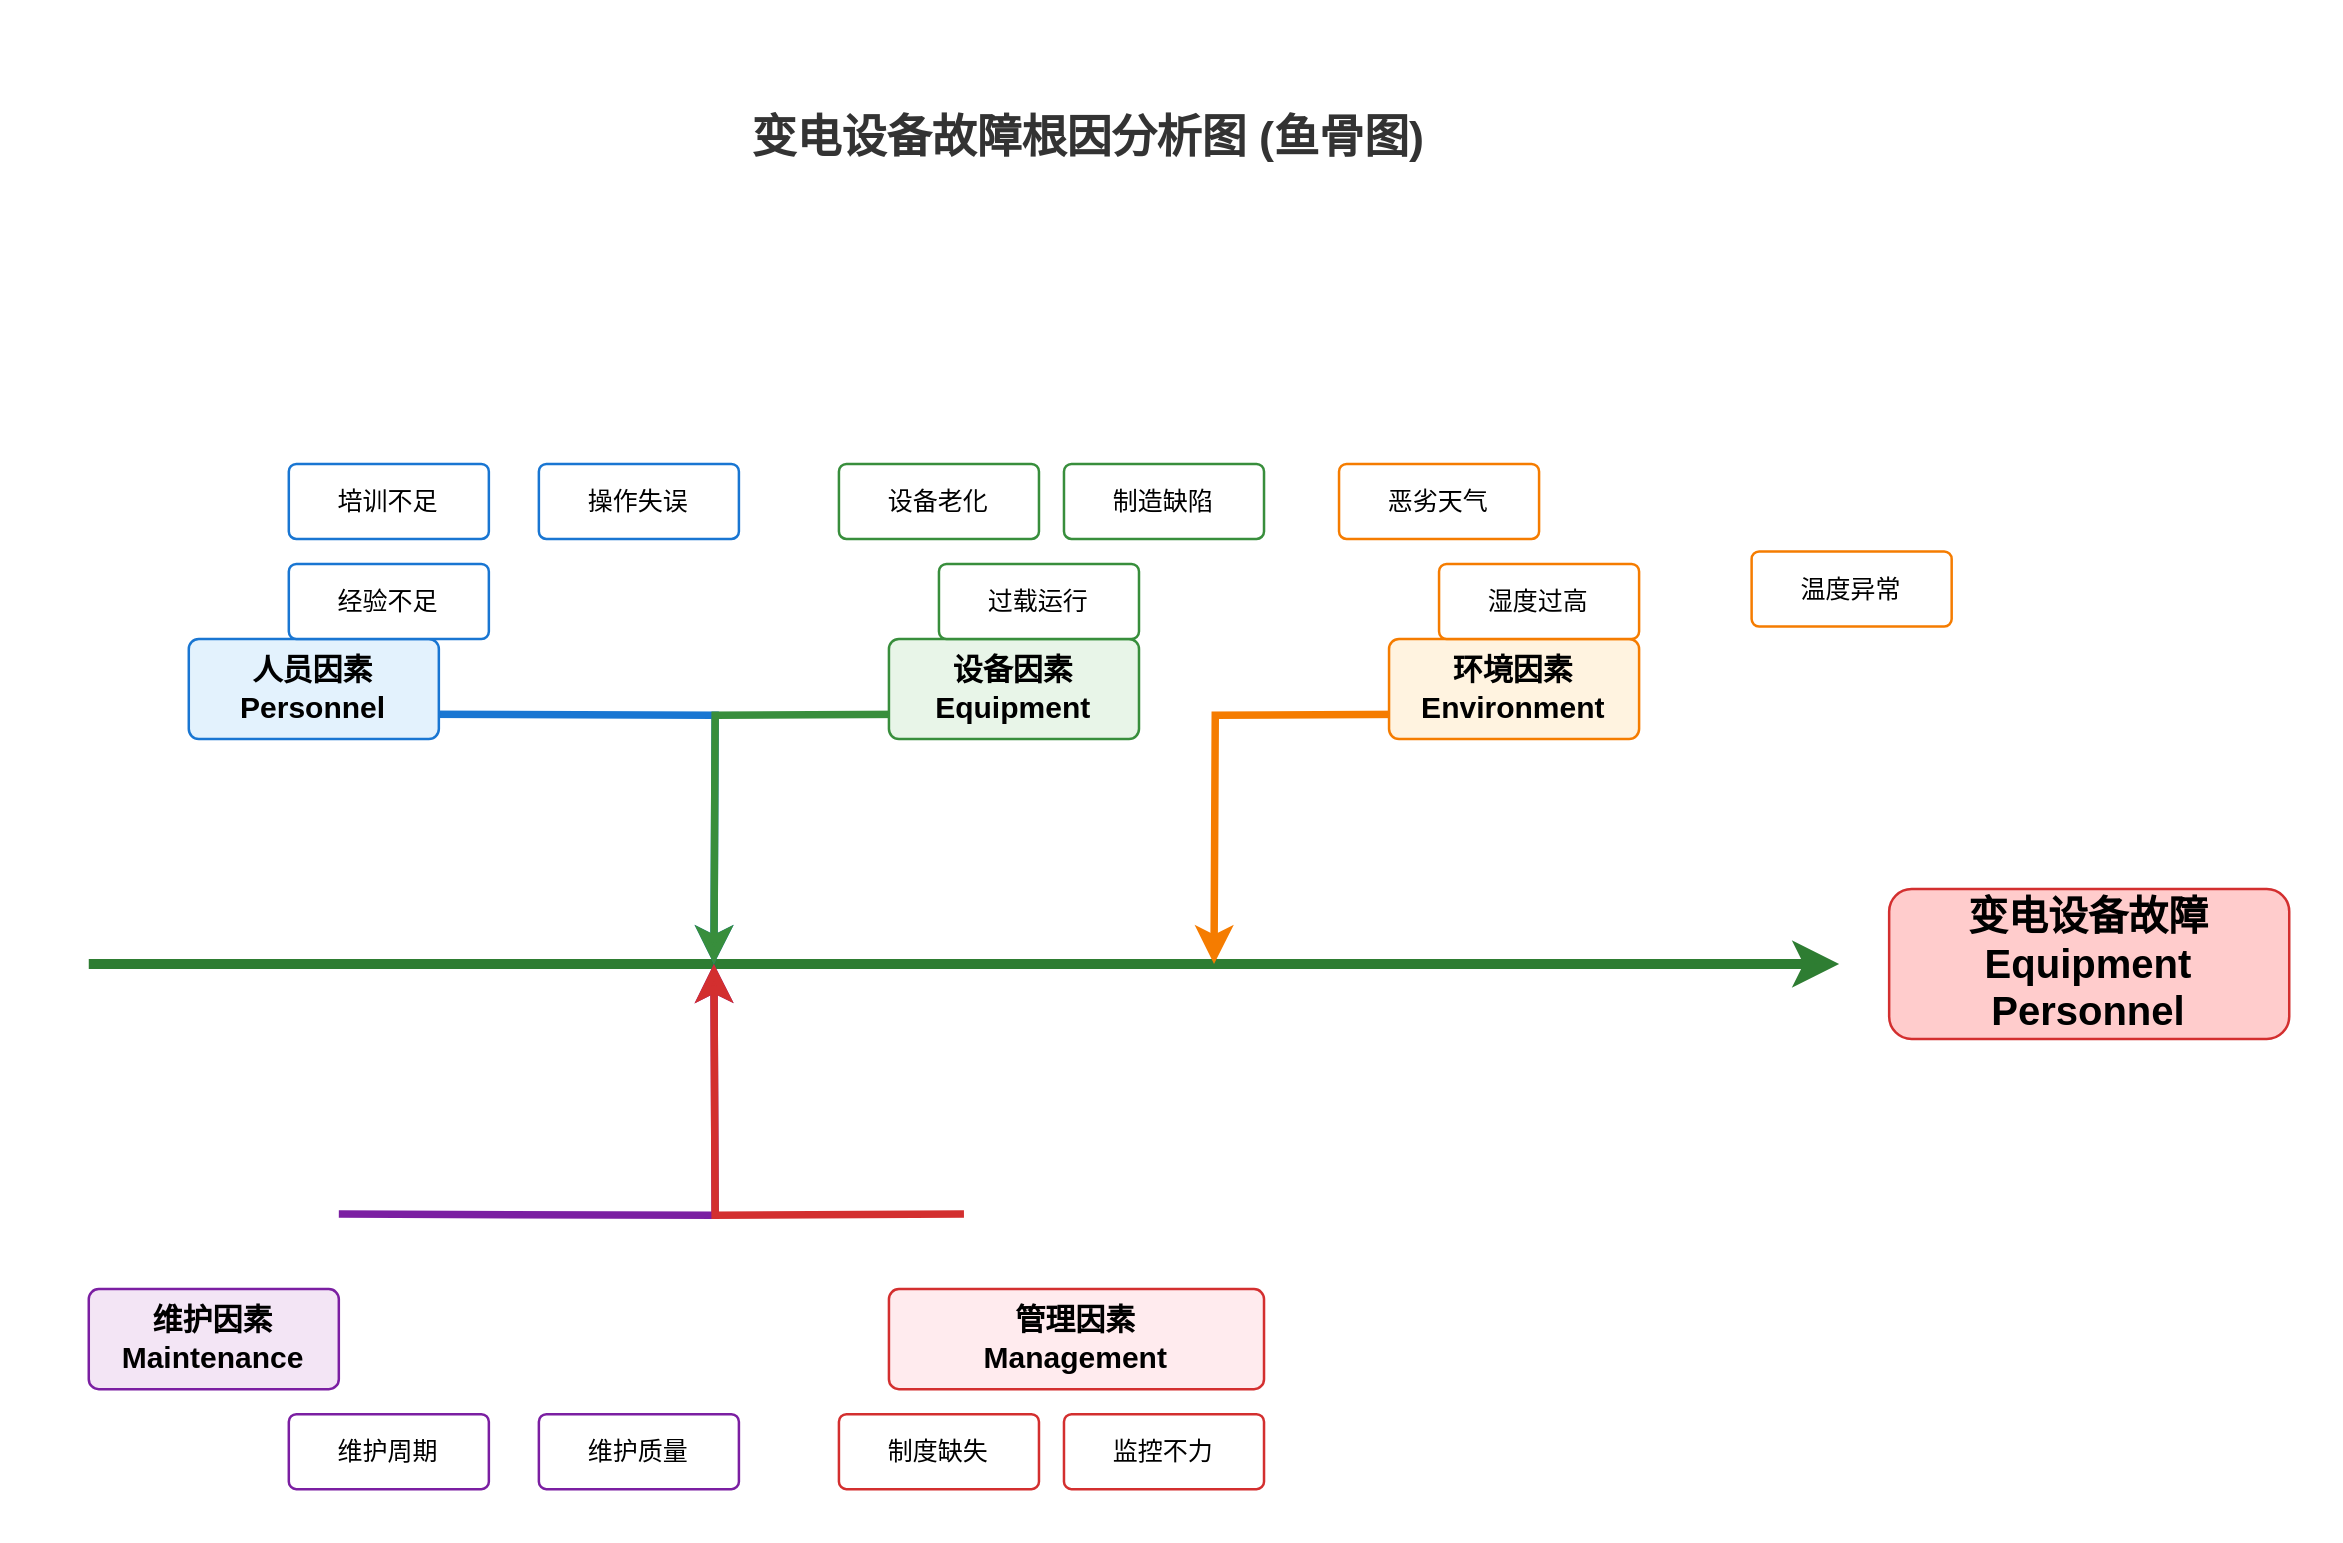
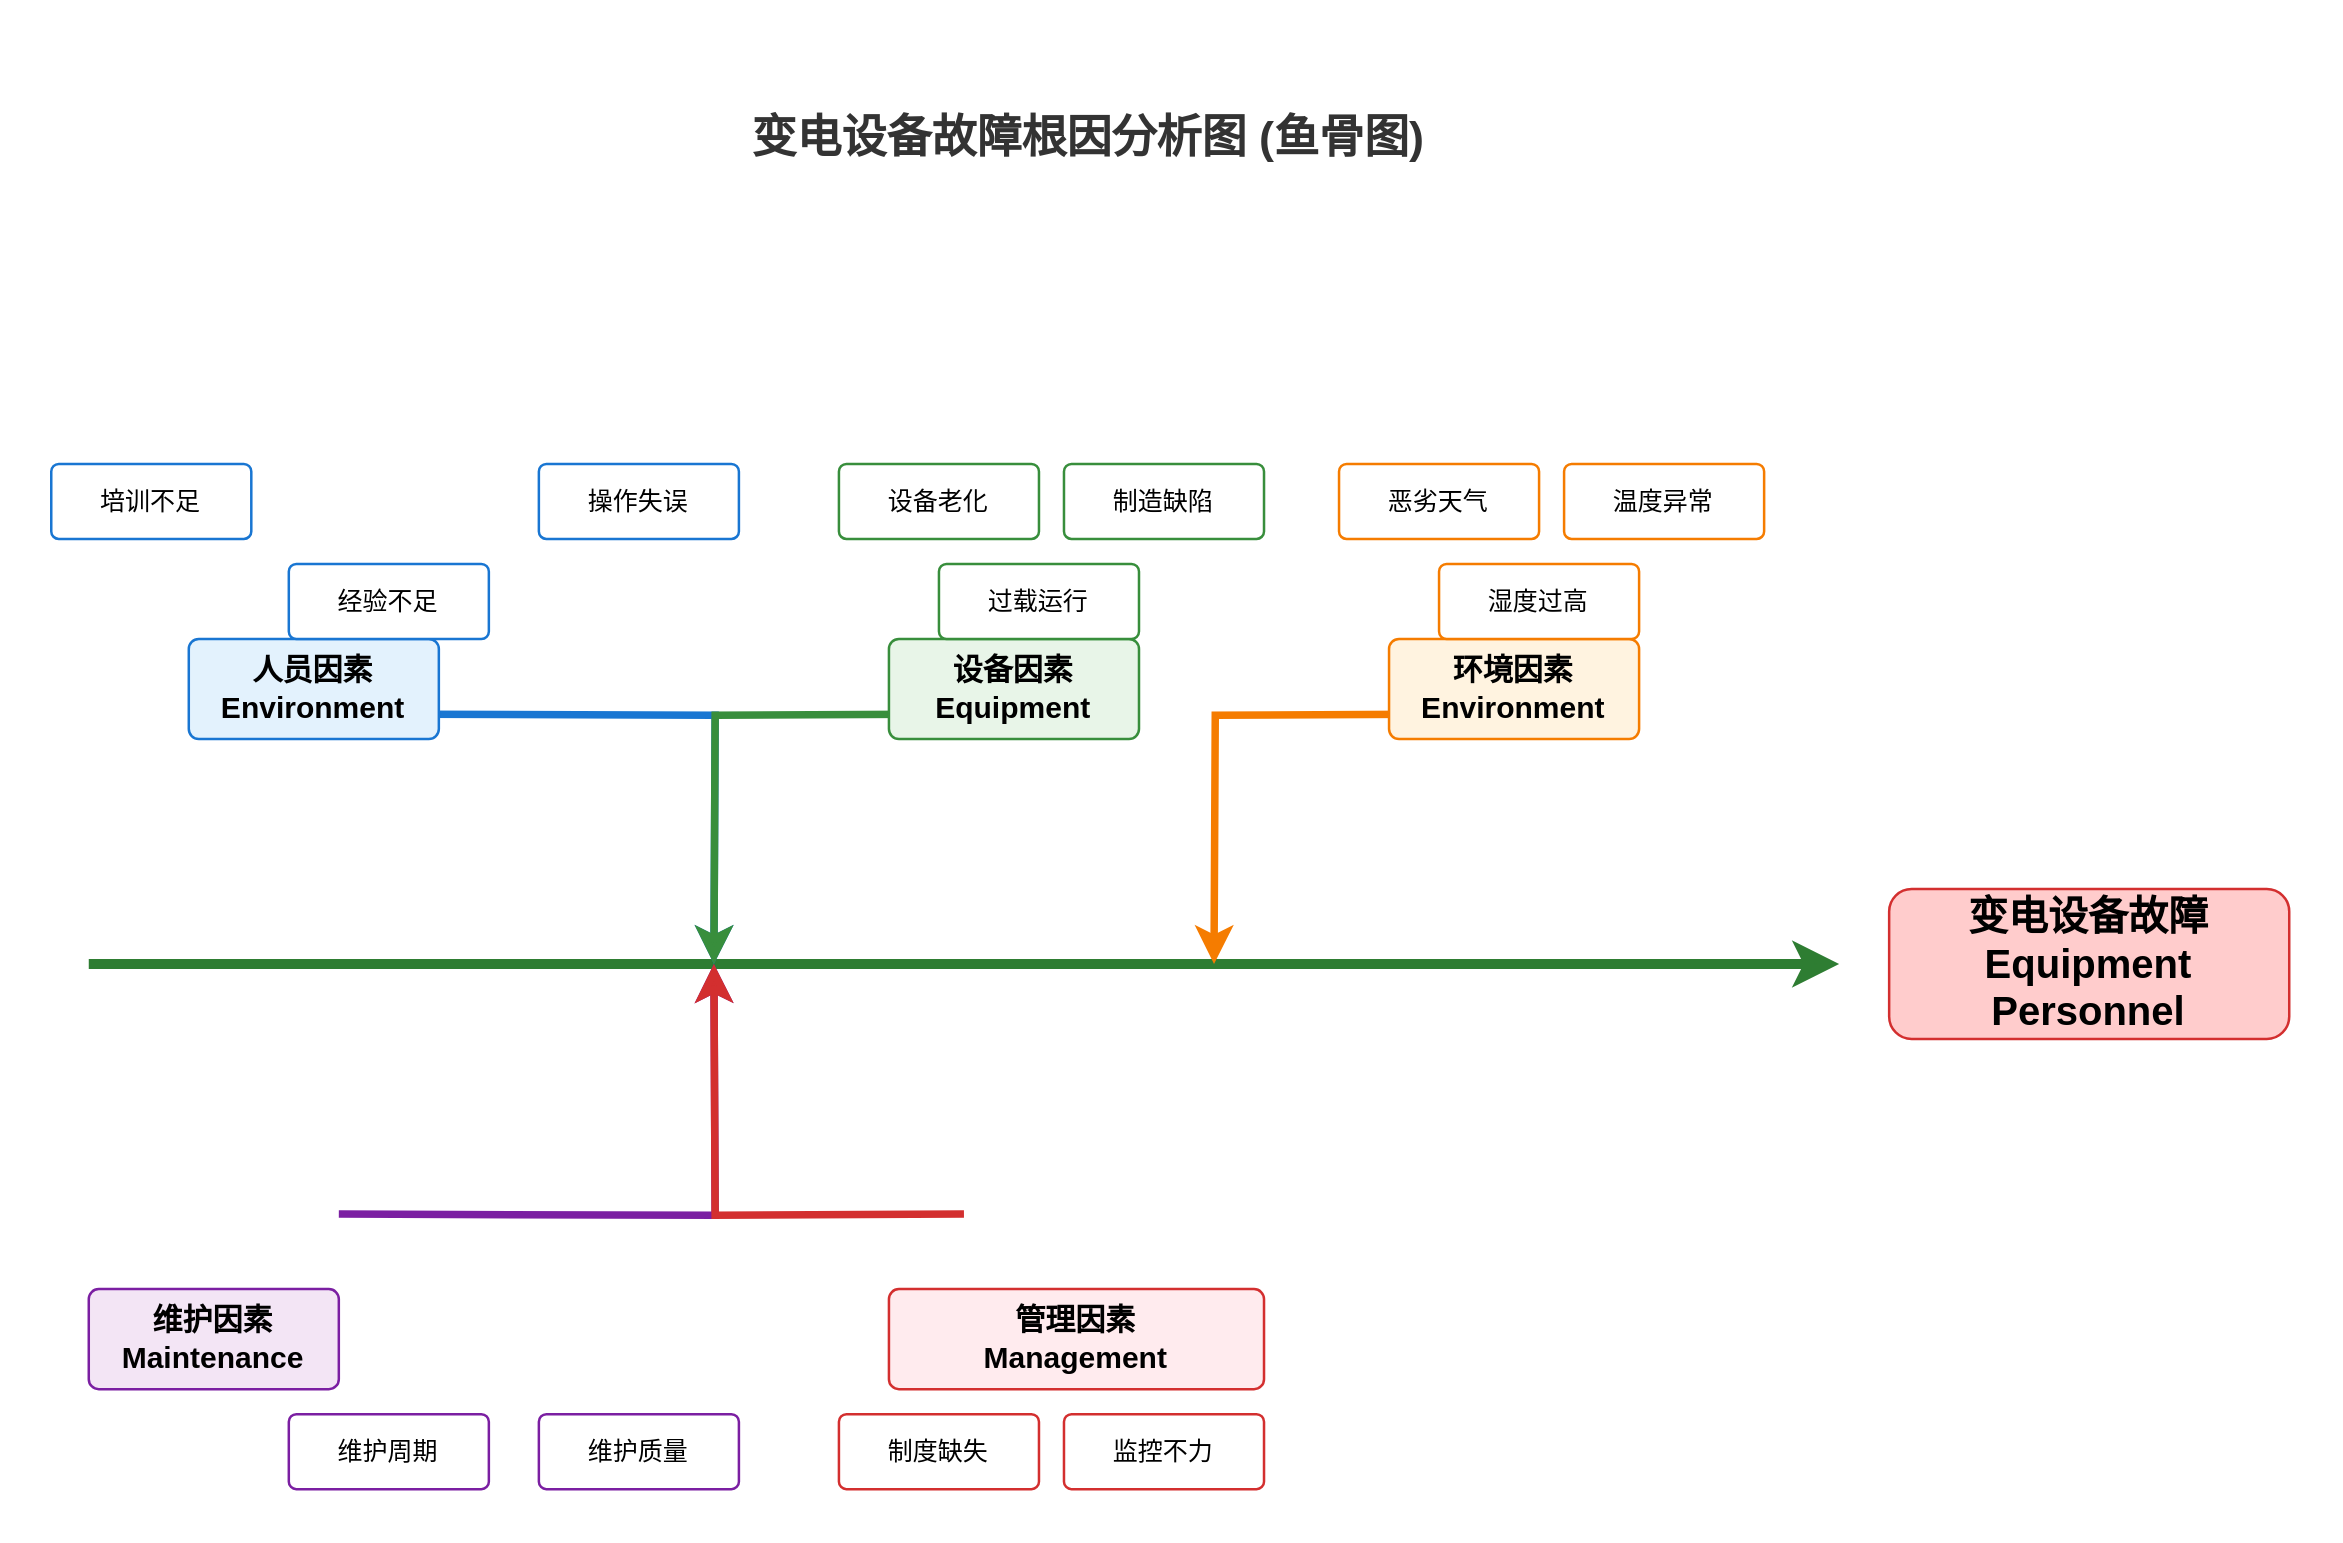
(389, 501) -> (151, 501)
(1851, 589) -> (1664, 501)
(314, 689) -> (314, 689)
